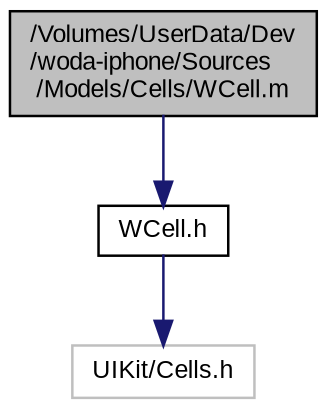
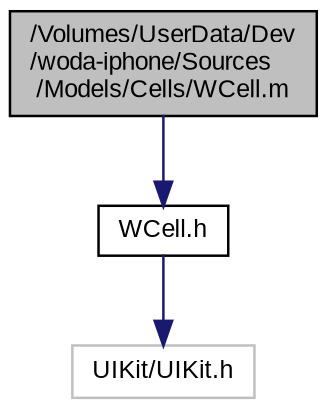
(163, 372) -> (163, 372)
